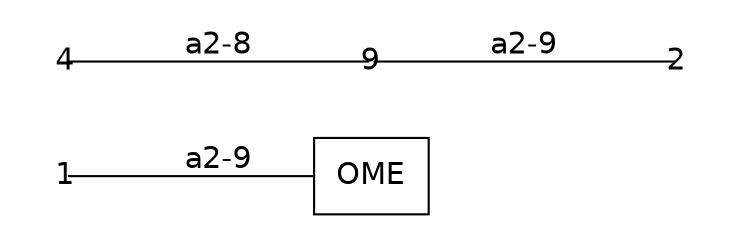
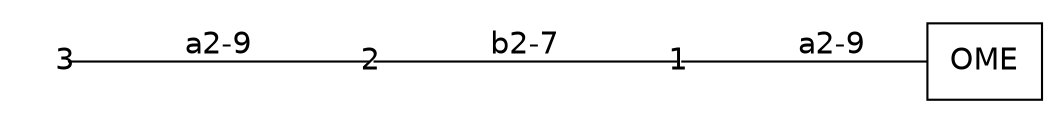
(66, 62) -> none
(371, 62) -> (66, 62)
none -> (525, 62)
